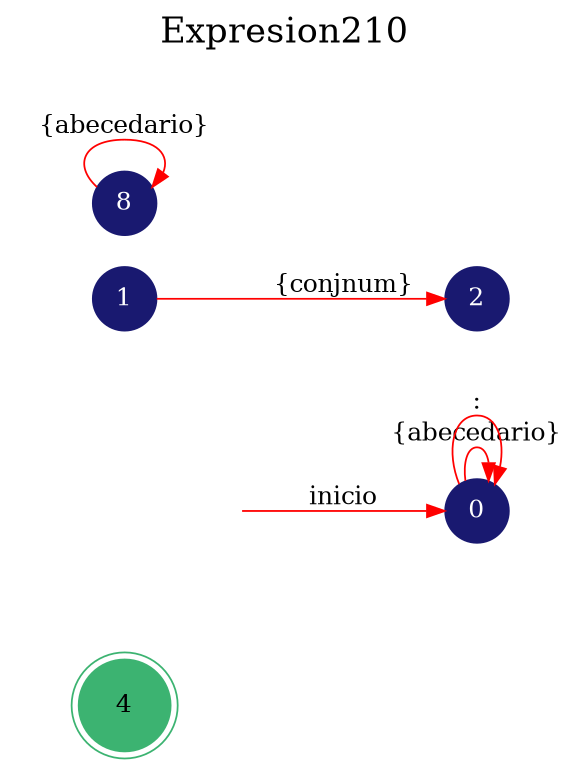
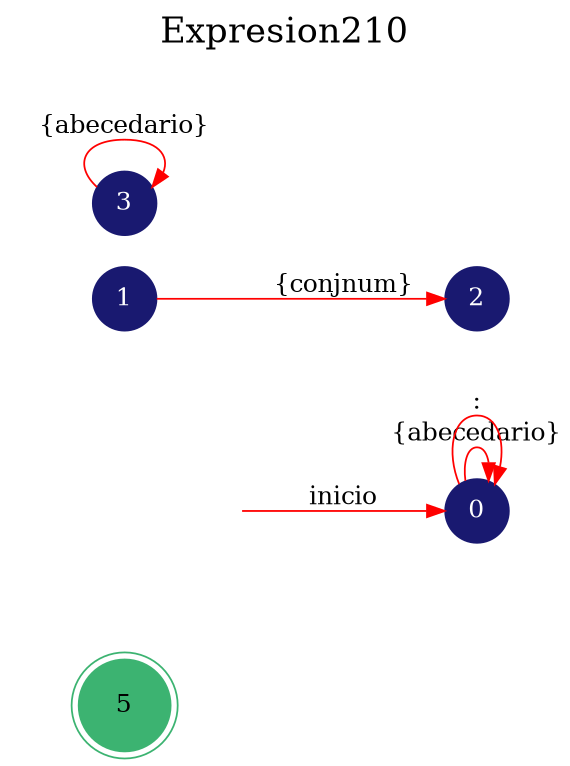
(125, 203) -> (125, 203)
(125, 705) -> (125, 705)
